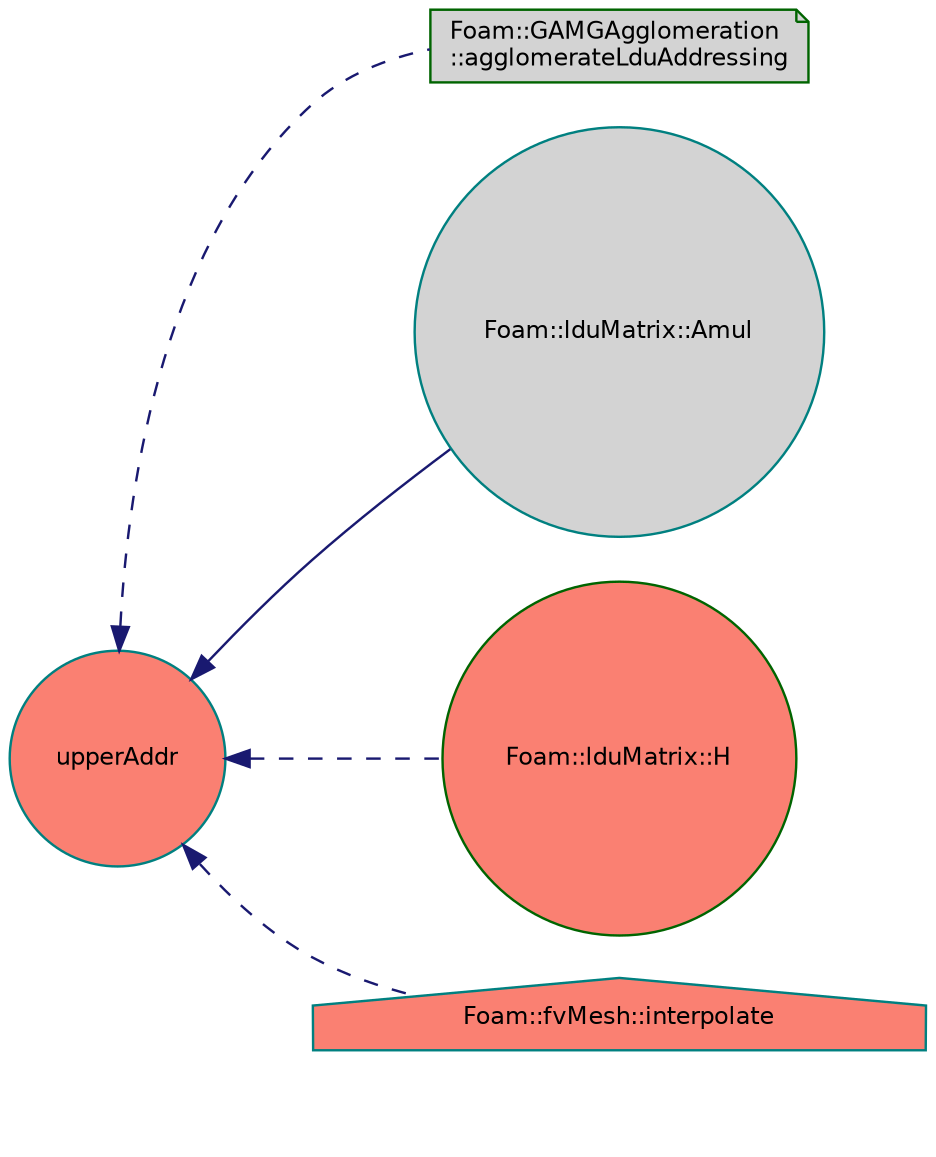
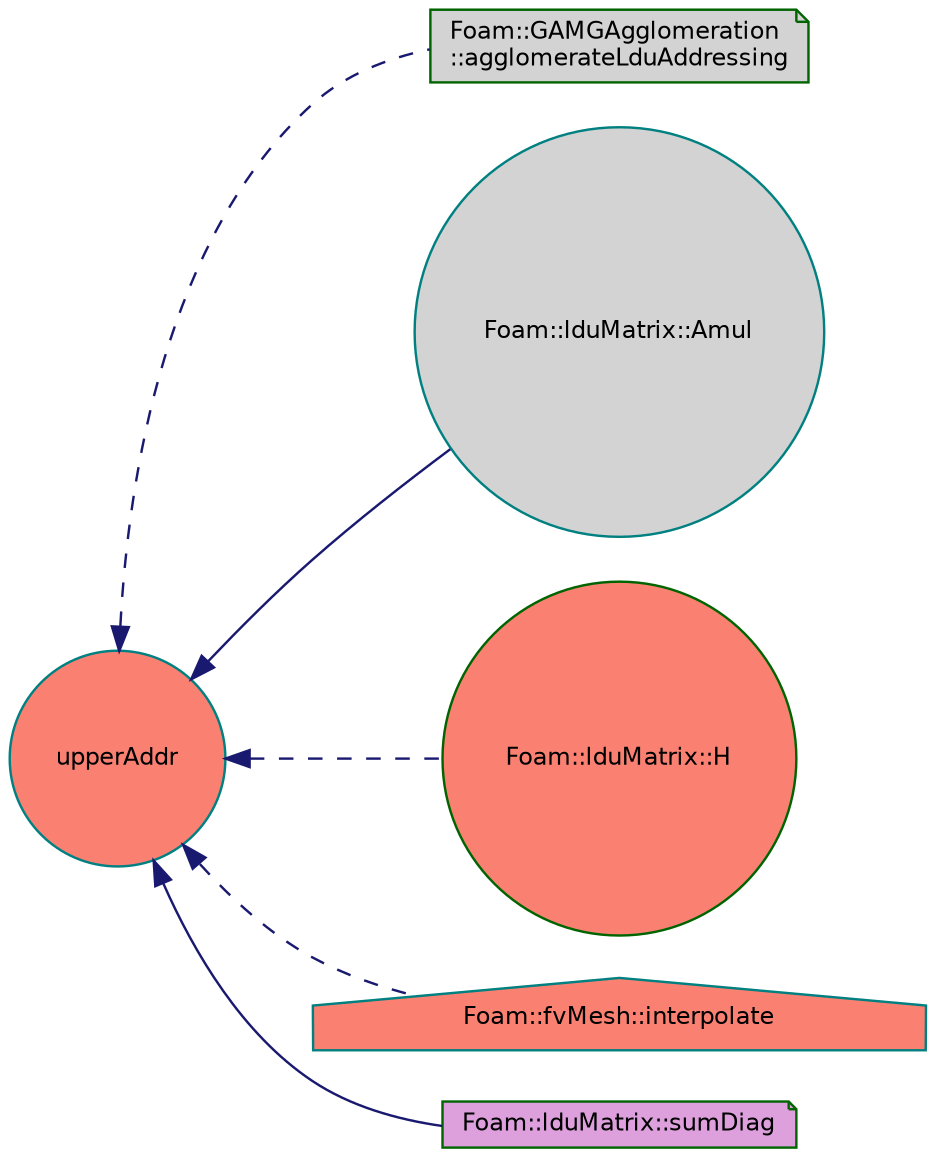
none -> (619, 1125)
